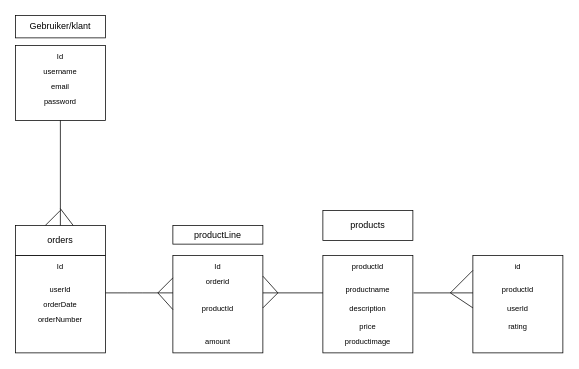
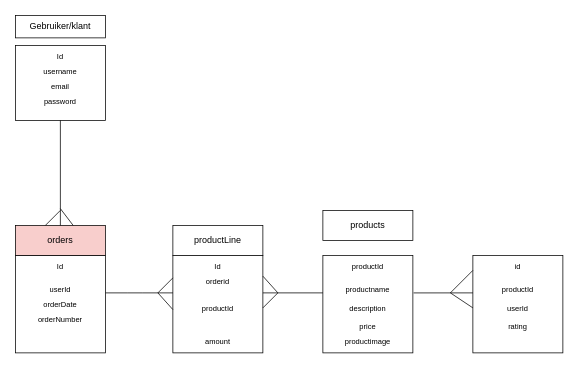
(218, 235) -> (218, 240)
(60, 240) -> (60, 240)
